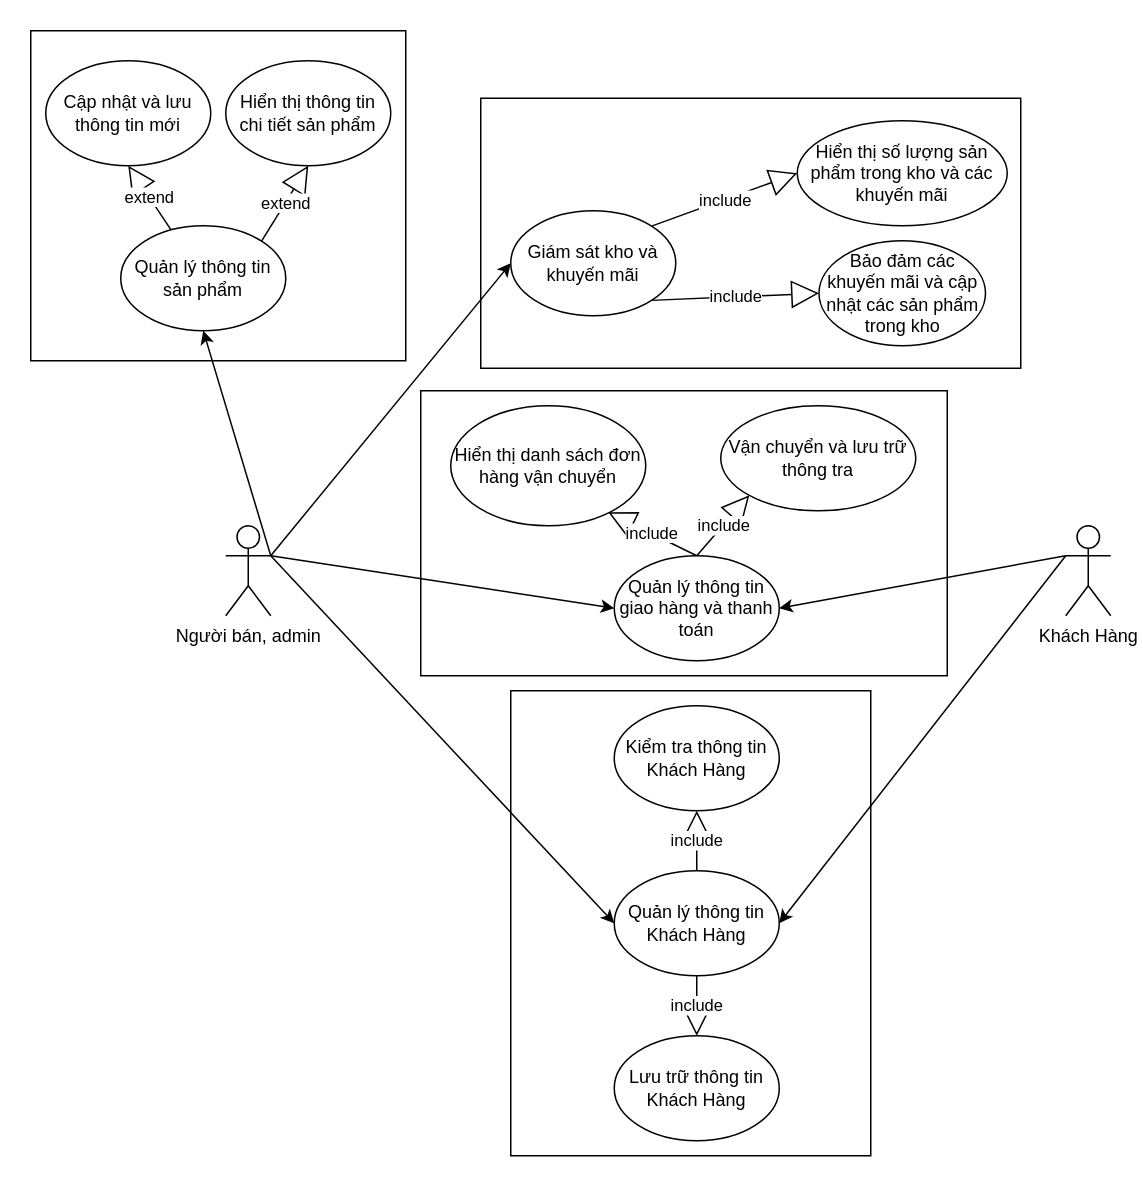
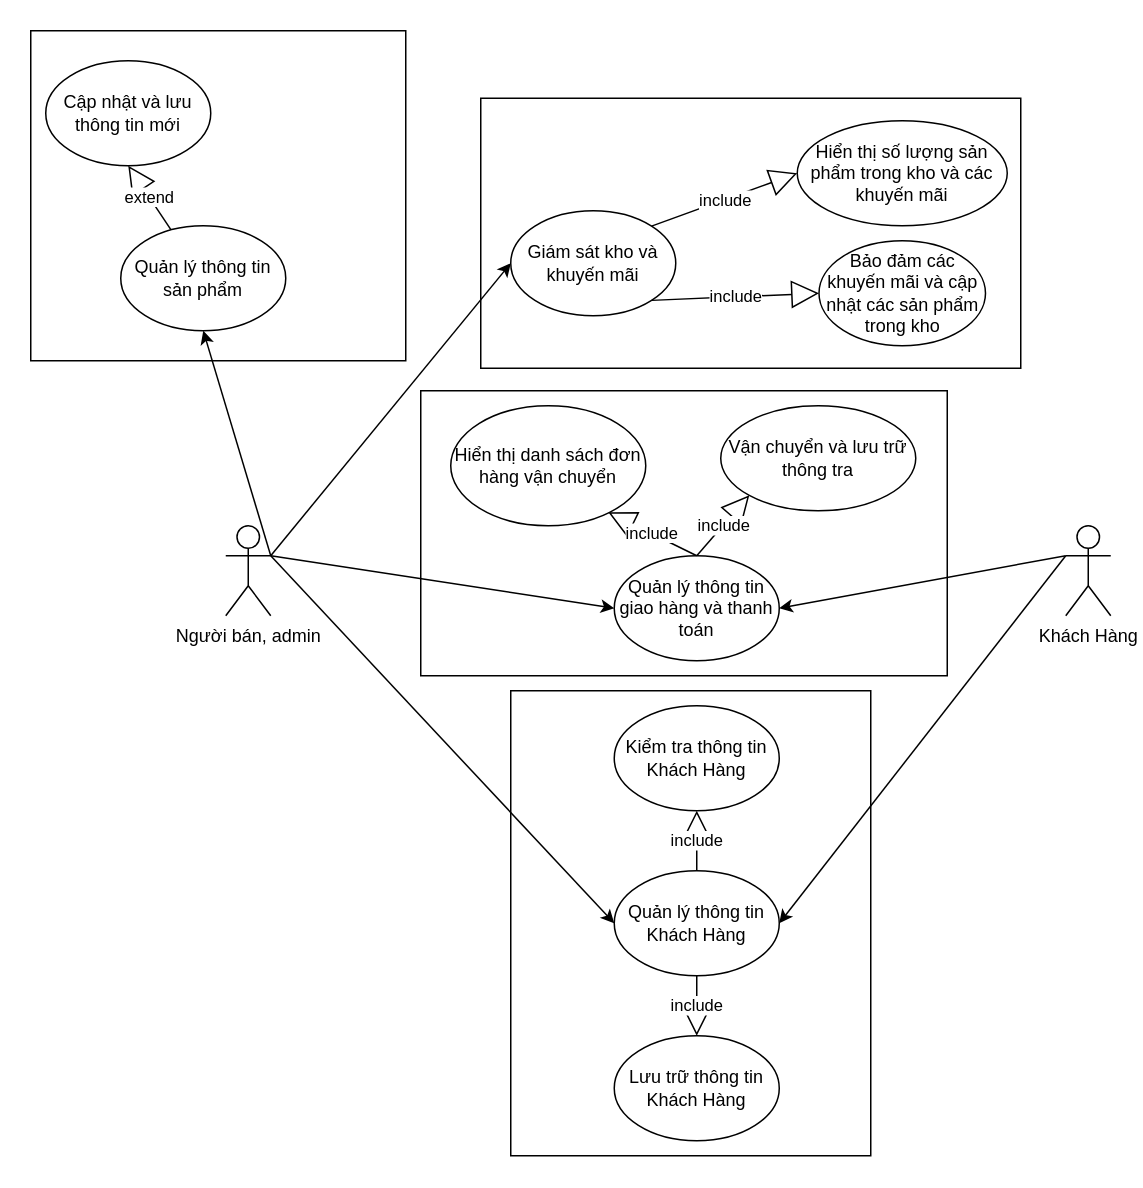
(308, 113) -> none
(277, 215) -> none
